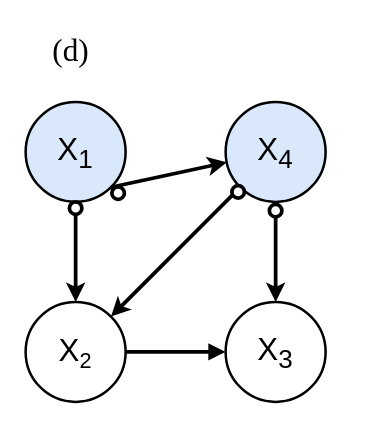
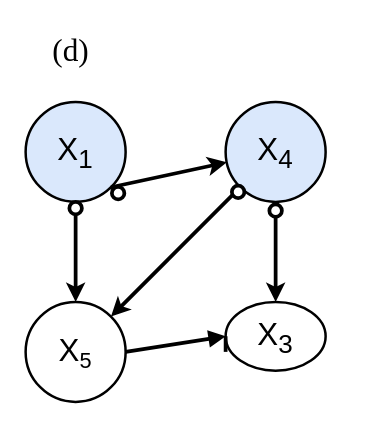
(76, 352) -> (76, 352)
(276, 352) -> (276, 336)
